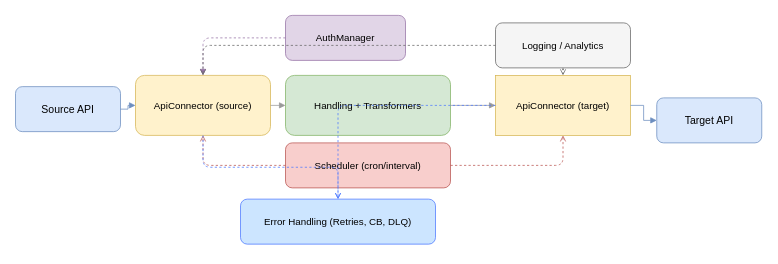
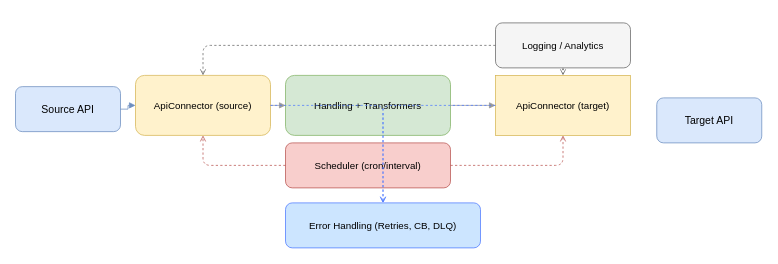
(244, 38) -> none
(345, 38) -> none
(644, 109) -> none
(338, 222) -> (383, 225)
